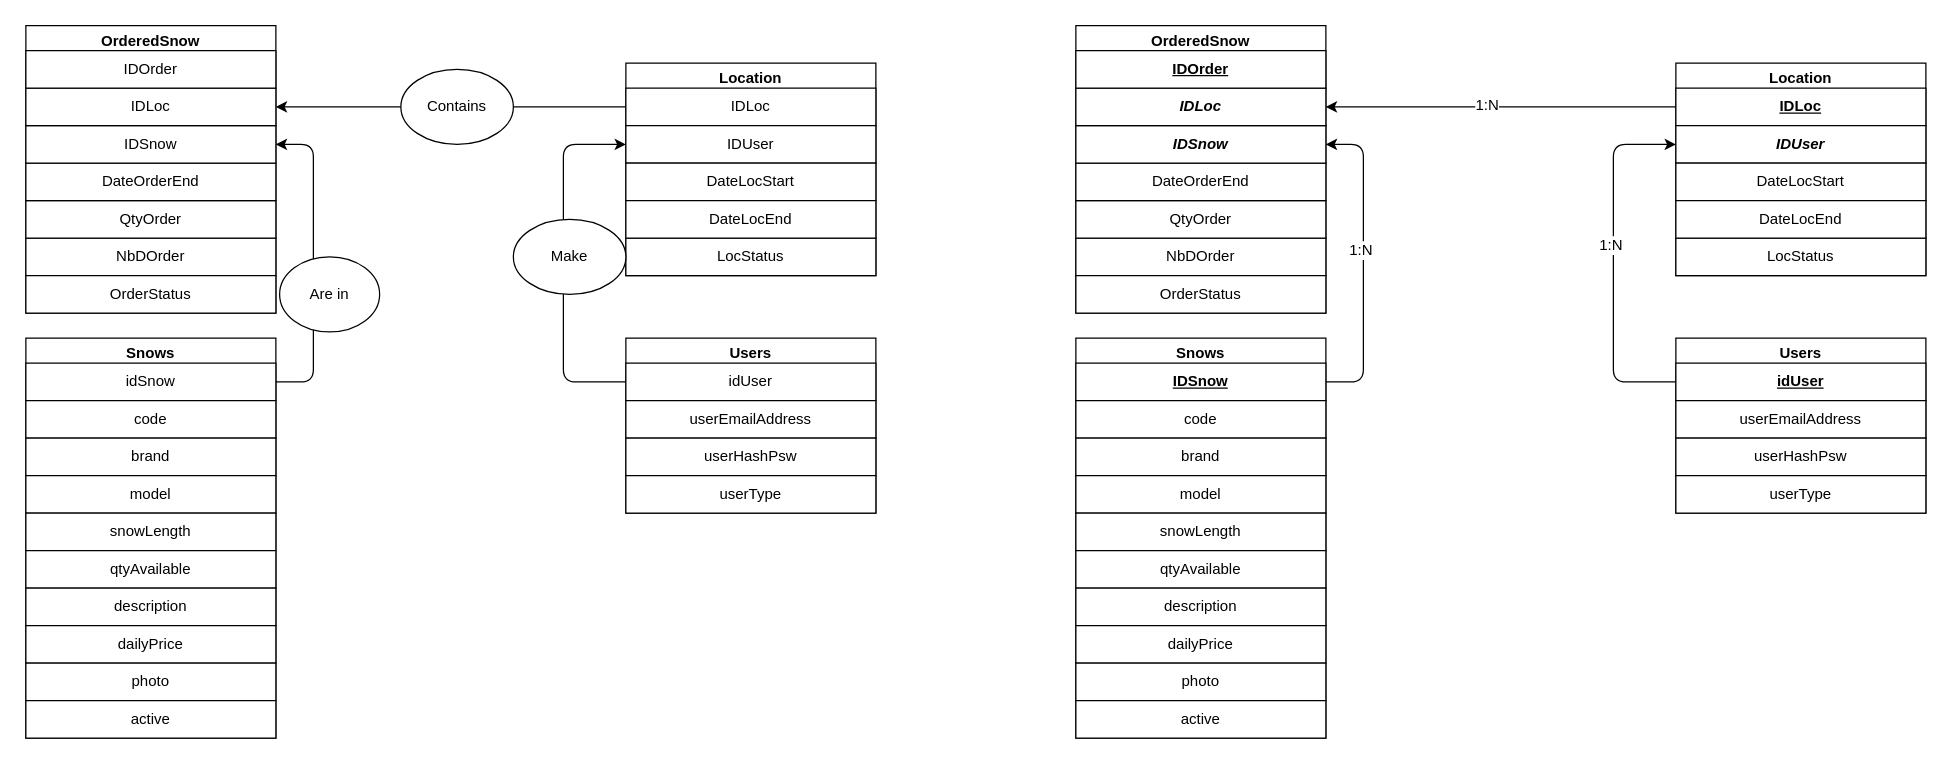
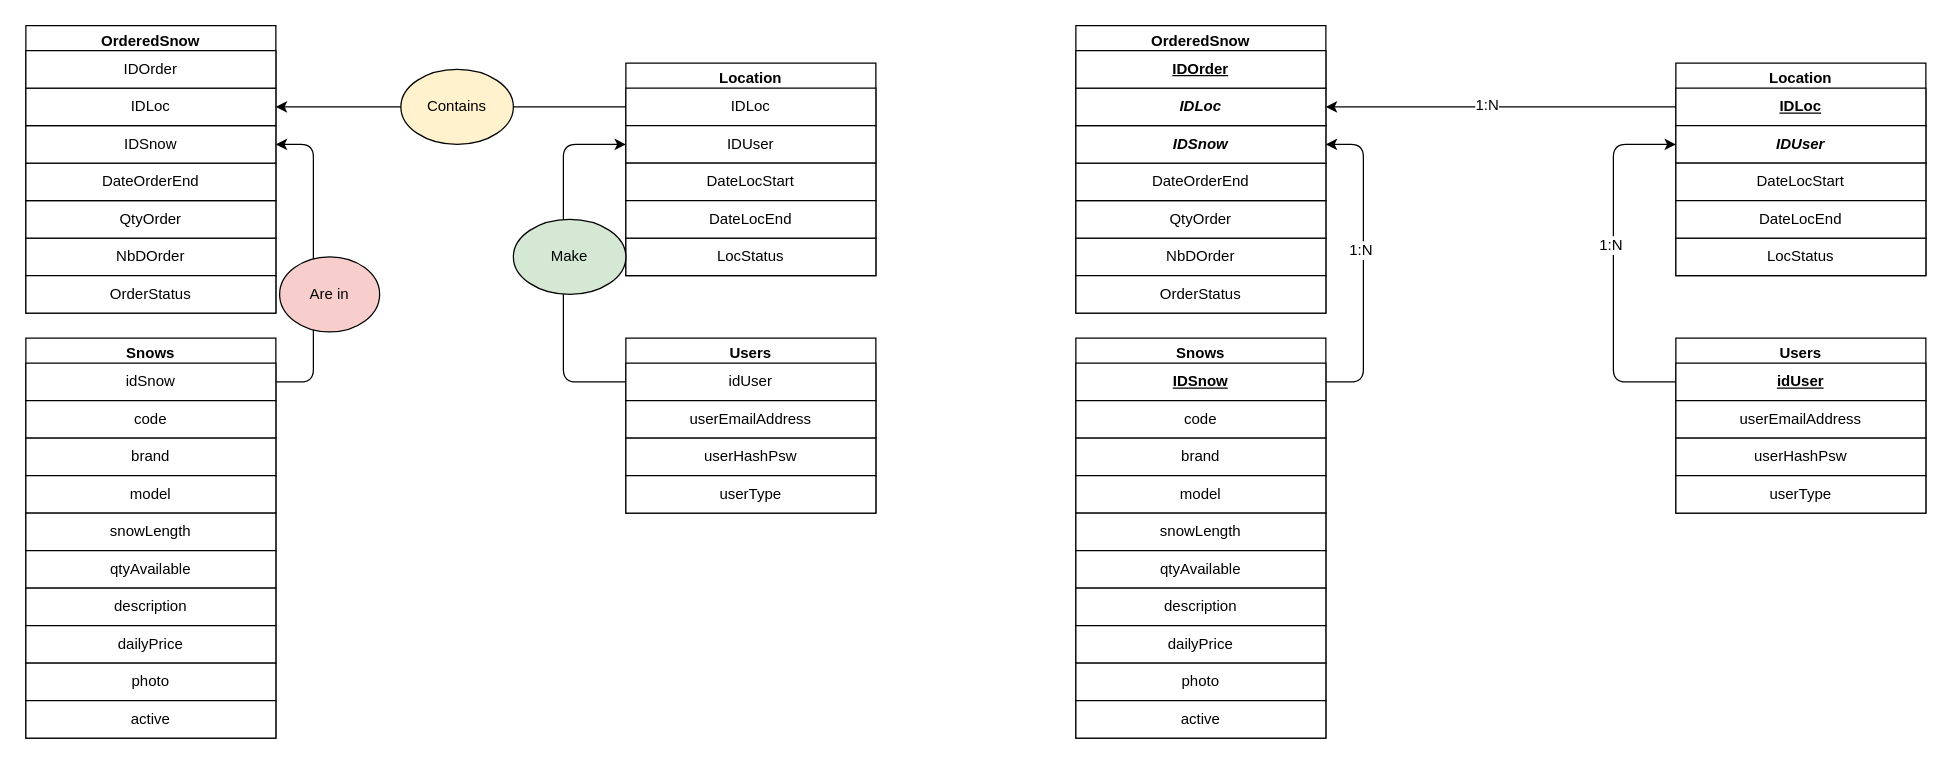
(457, 107) -> (457, 107)
(569, 257) -> (569, 257)
(329, 294) -> (329, 294)
